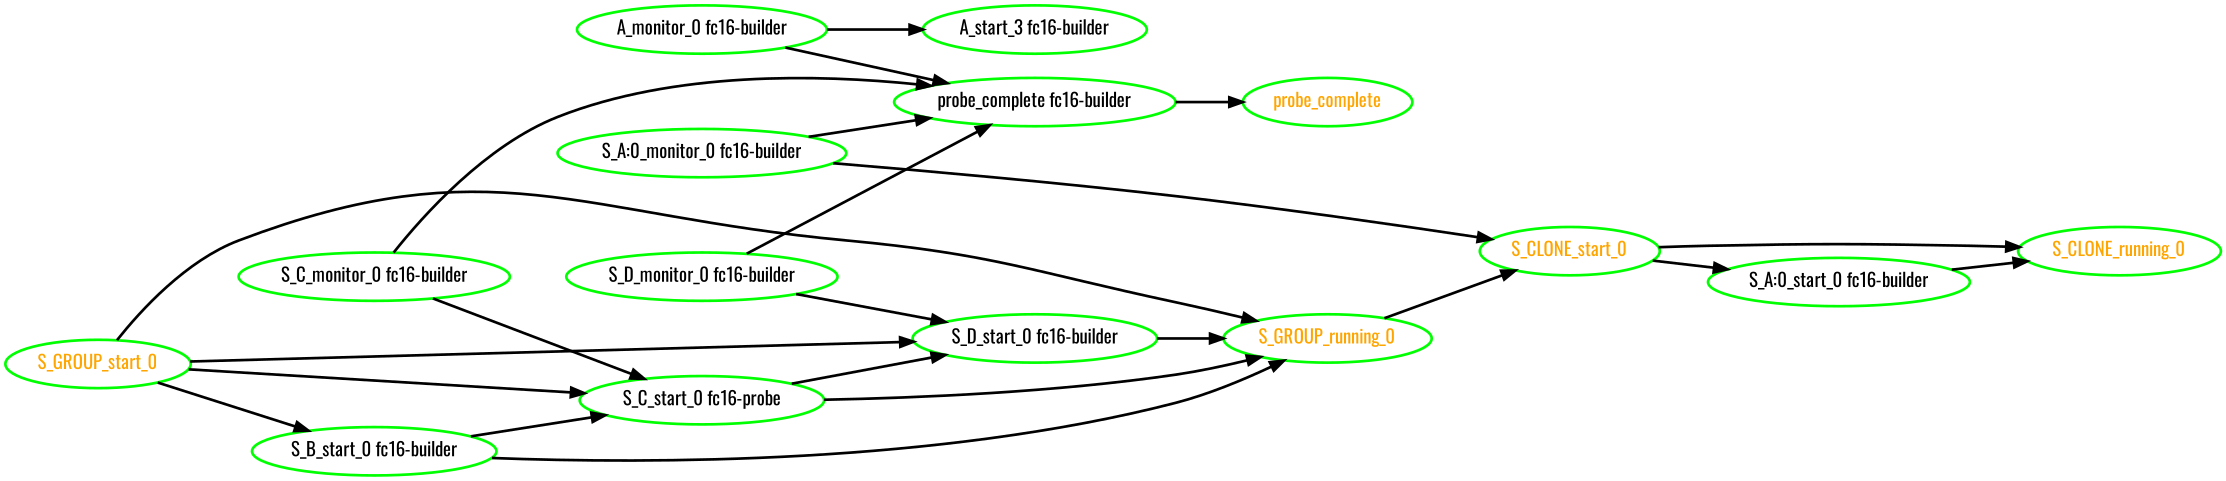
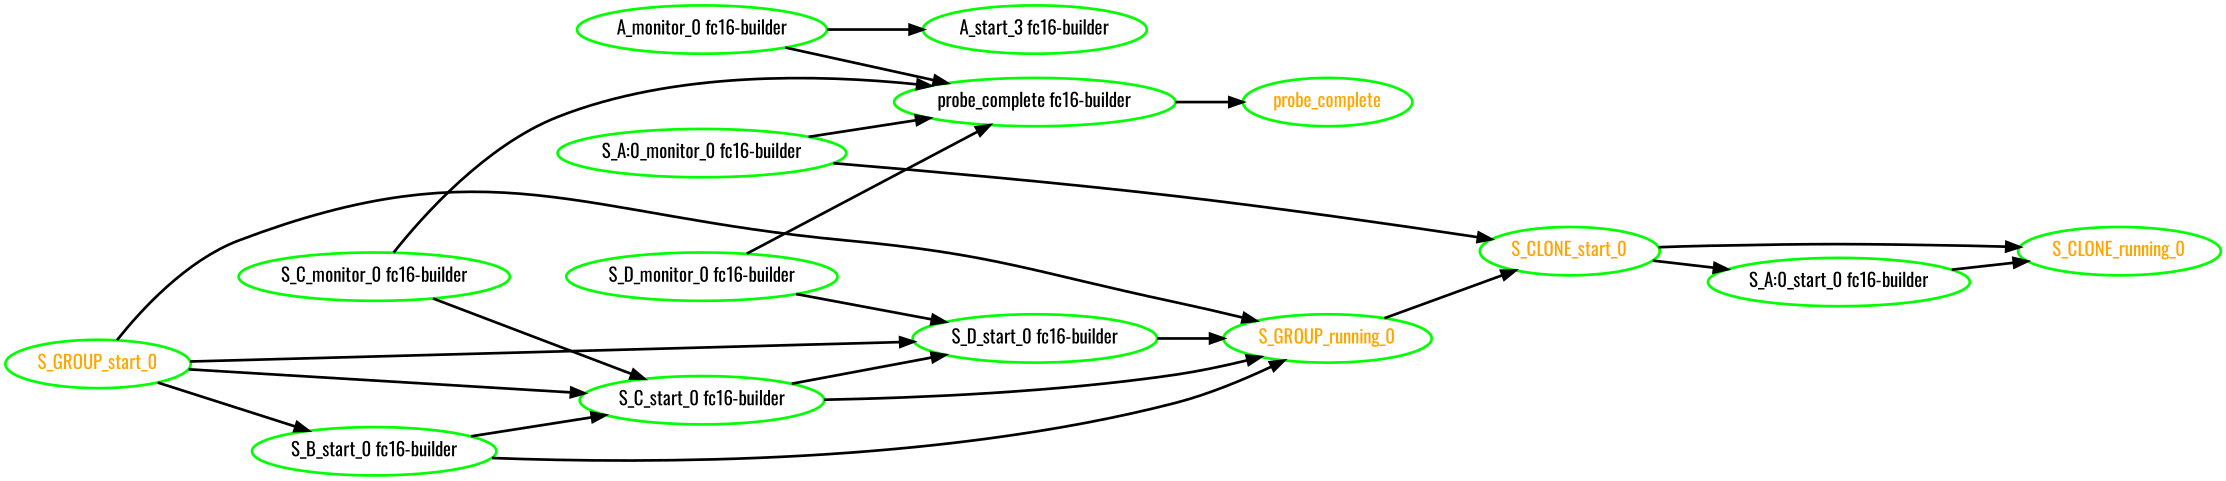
(702, 400) -> (702, 400)
